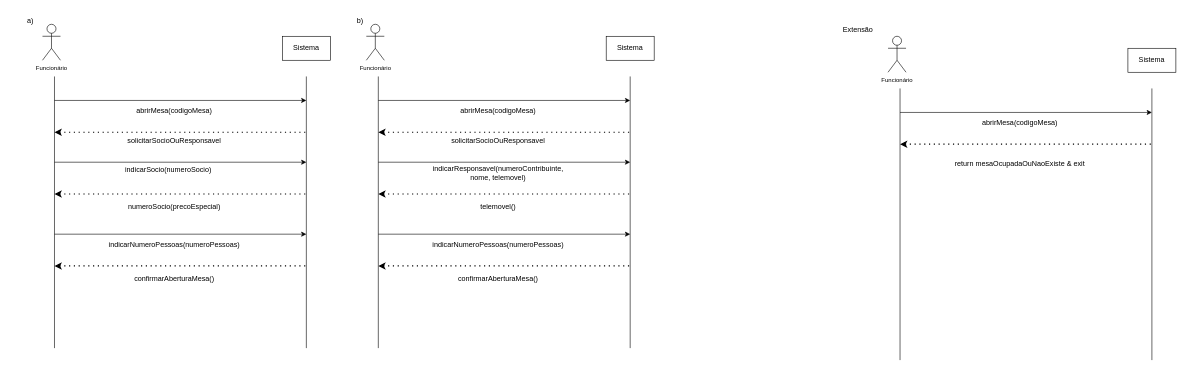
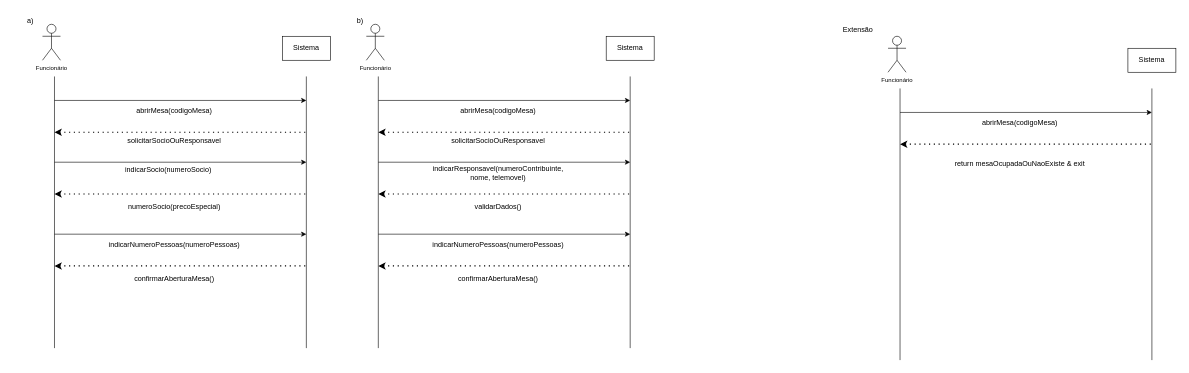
(498, 207) -> (498, 207)
